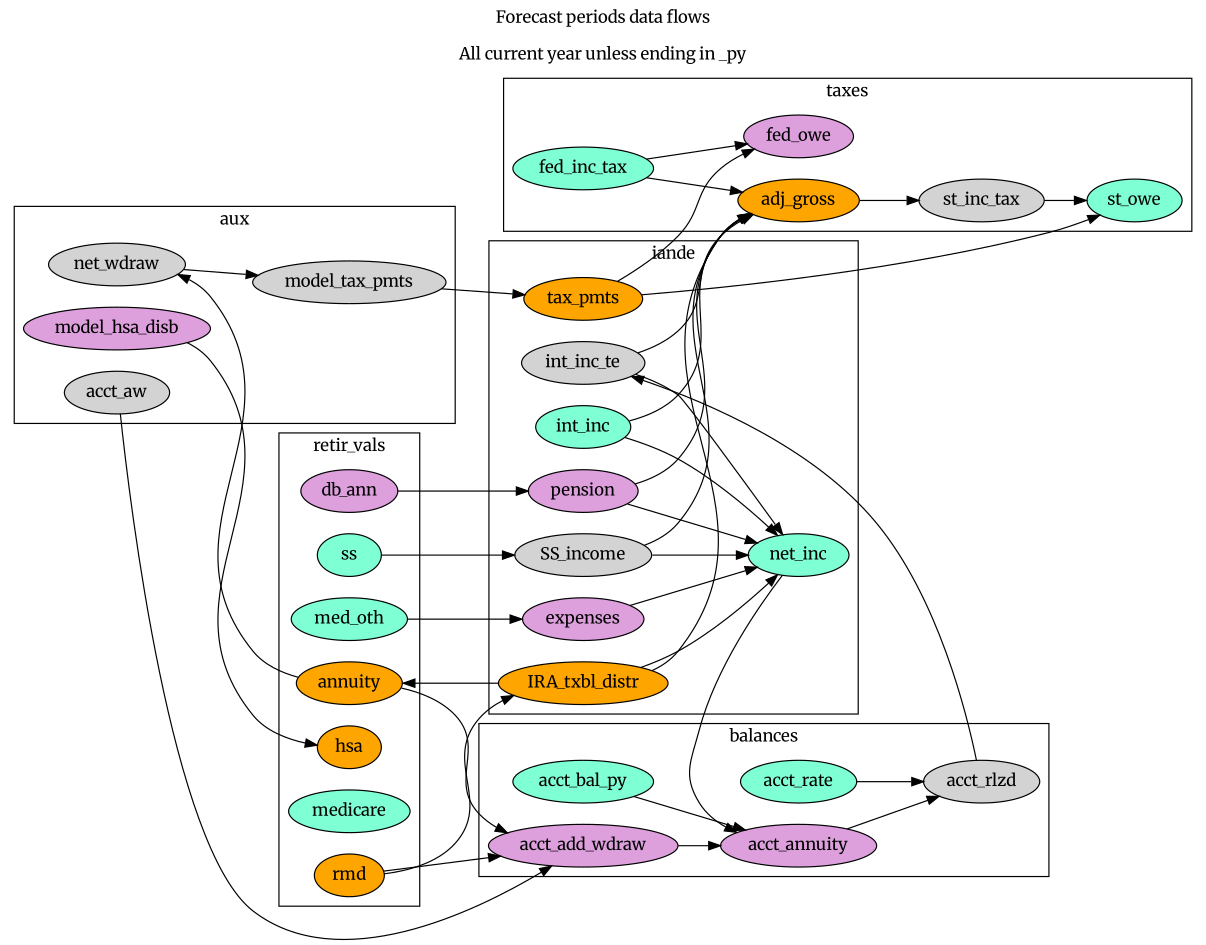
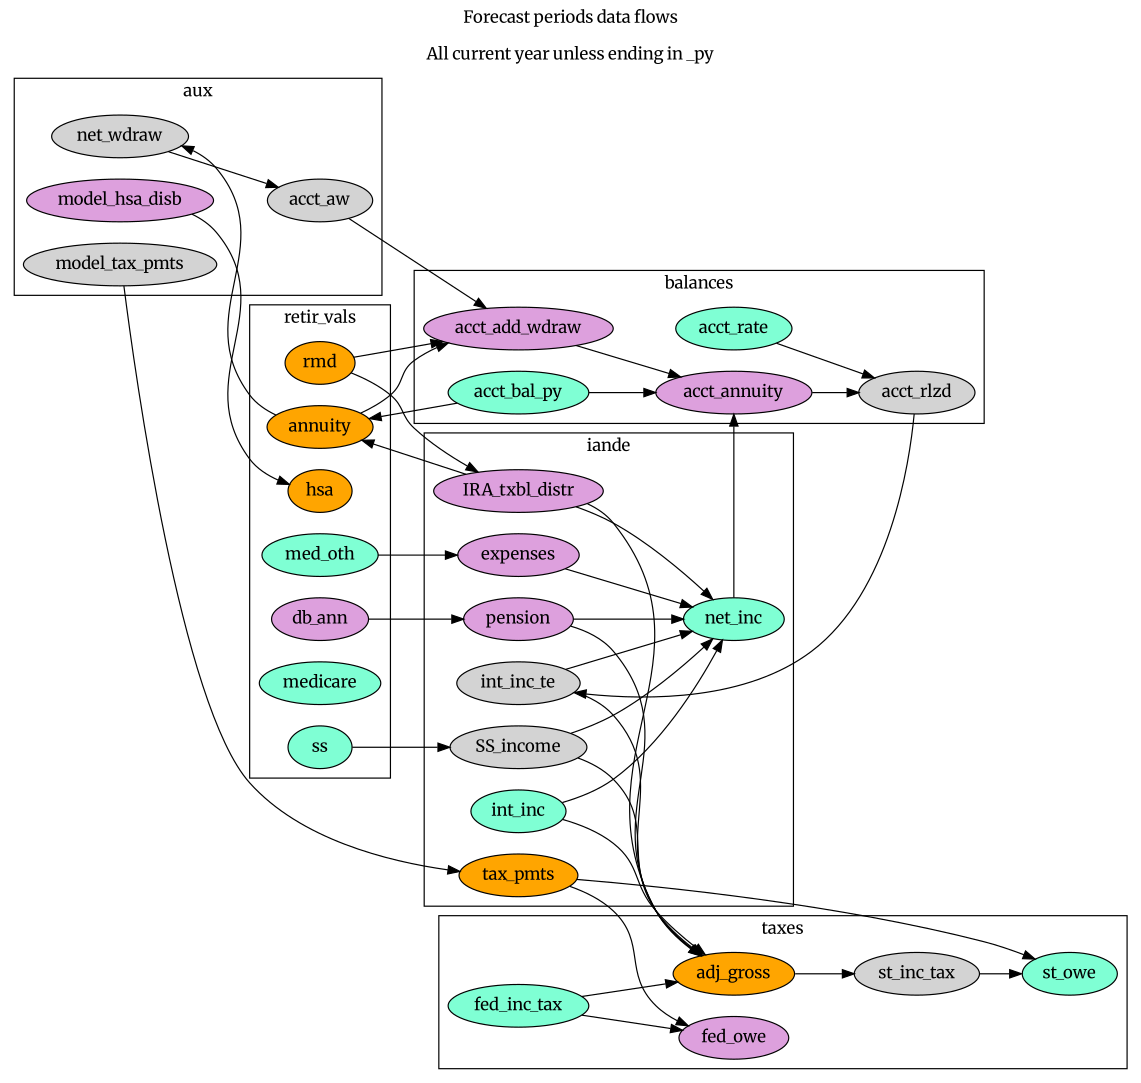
(215, 272) -> (227, 171)
none -> (423, 409)
(583, 683) -> (518, 491)
